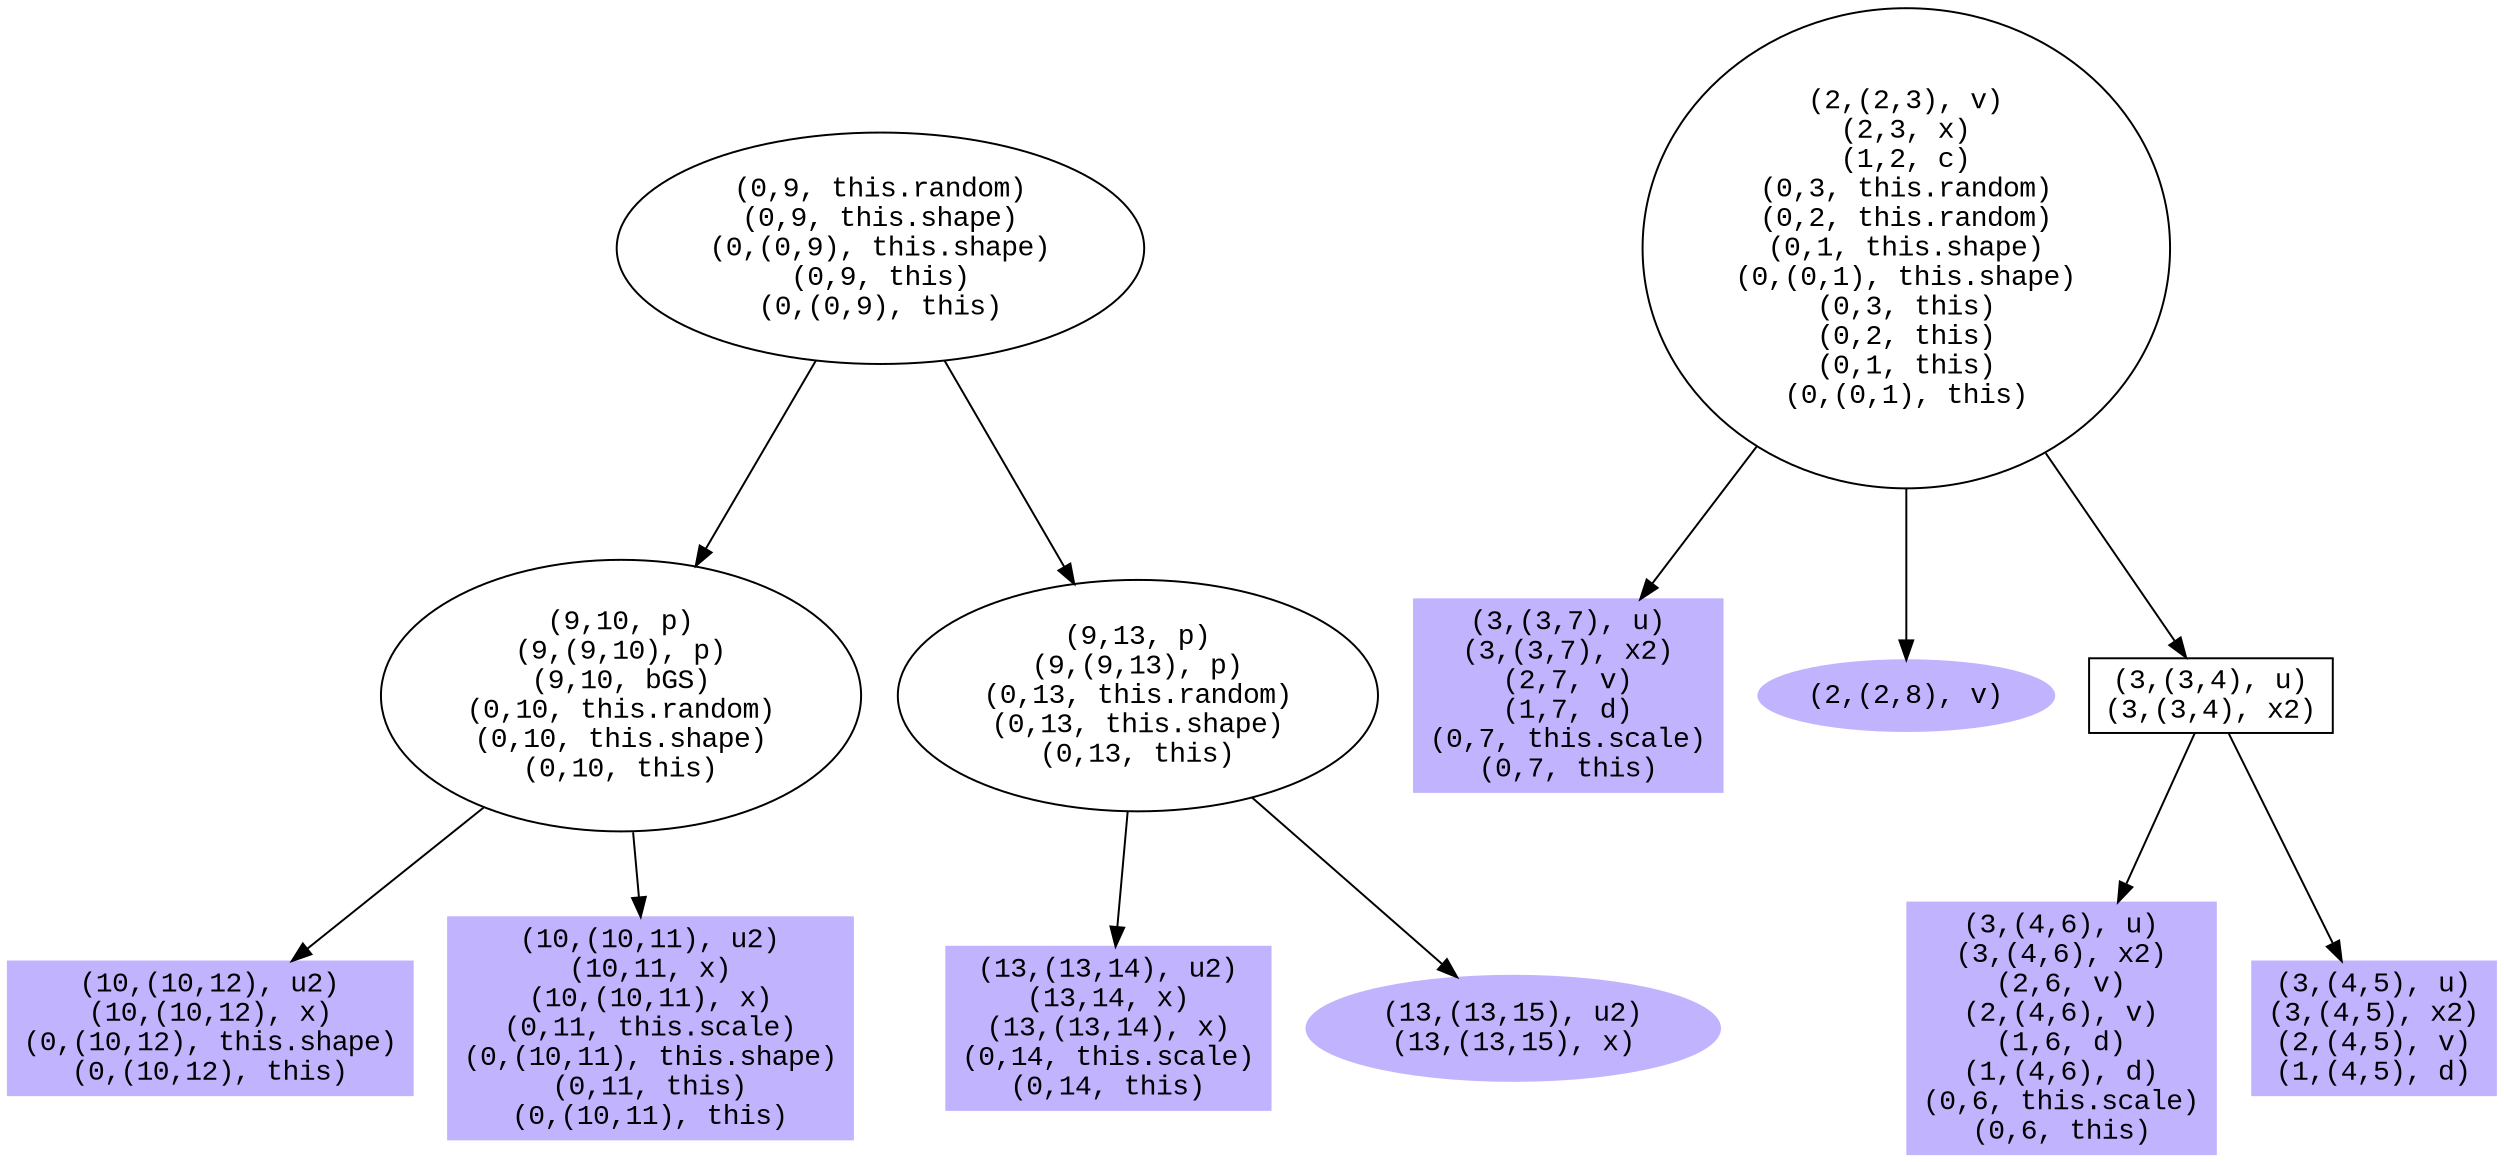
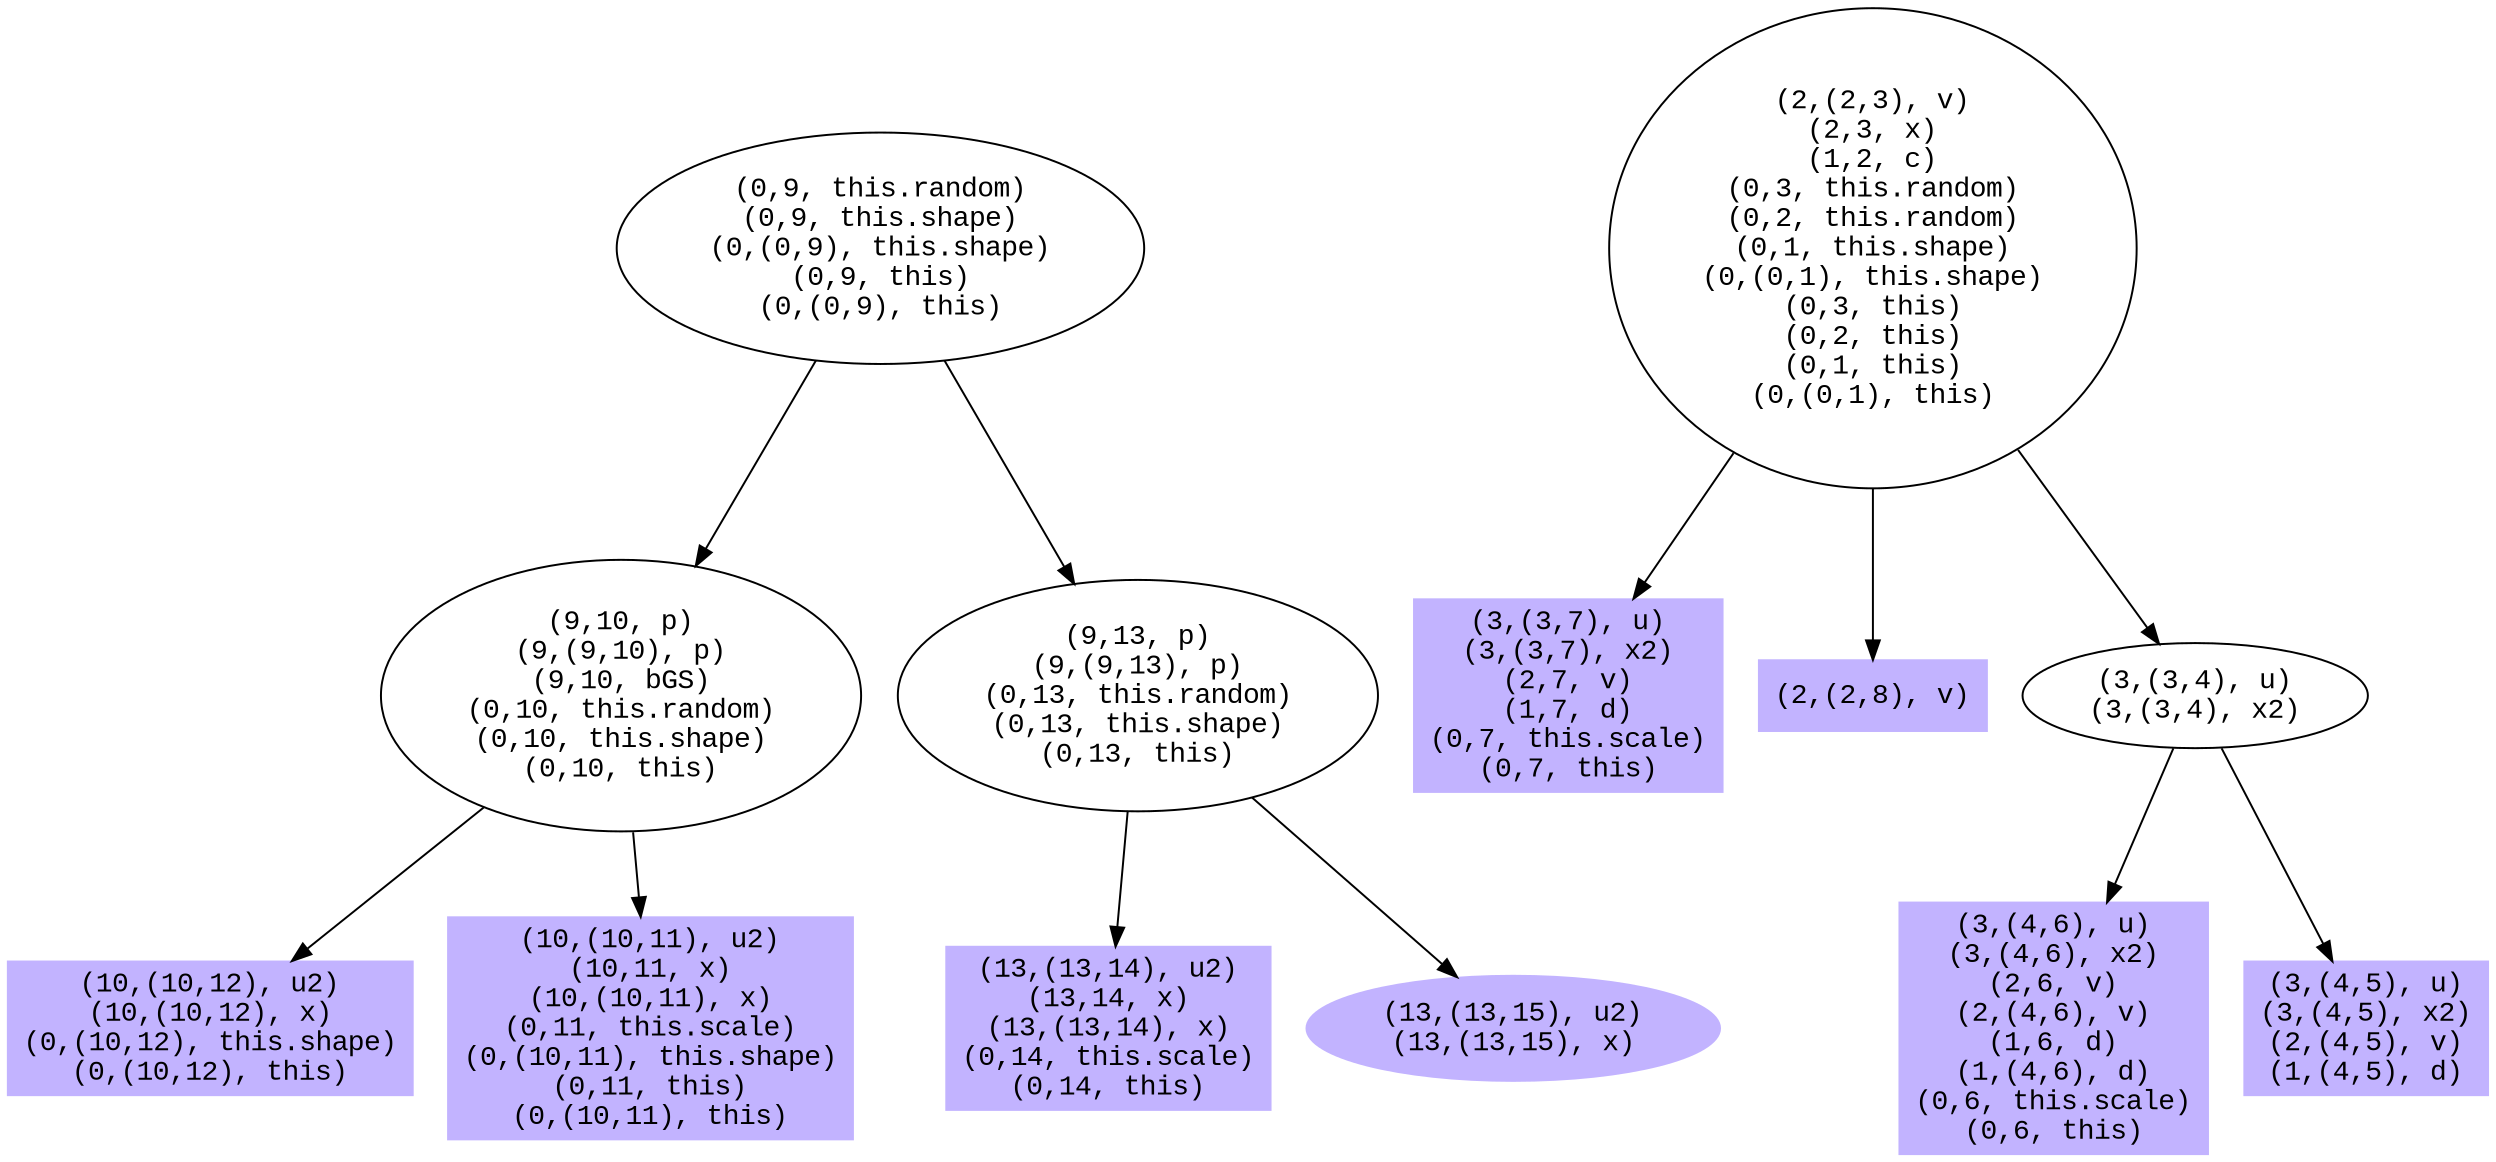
(1906, 696) -> (1873, 696)
(2211, 696) -> (2195, 696)
